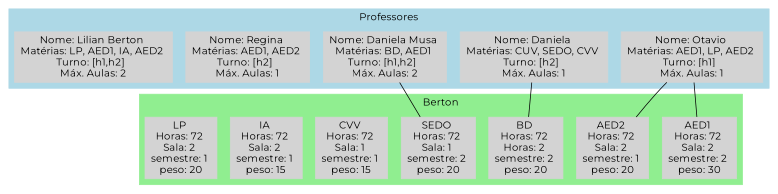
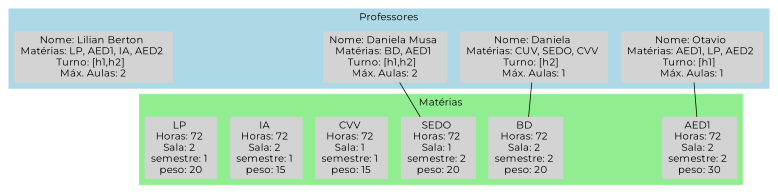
(248, 57) -> none
(441, 103) -> (441, 103)
(526, 148) -> (526, 148)
(613, 148) -> none
